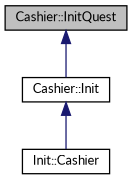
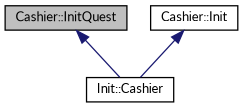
(66, 61) -> (103, 59)
